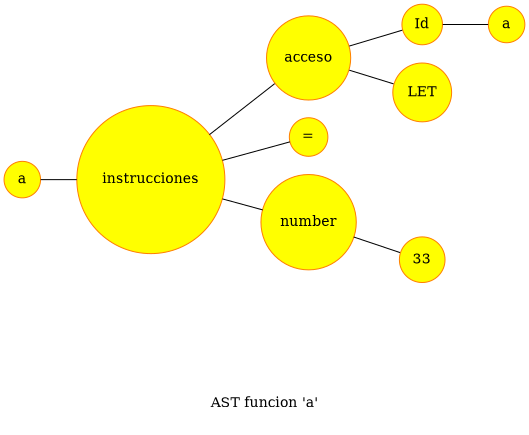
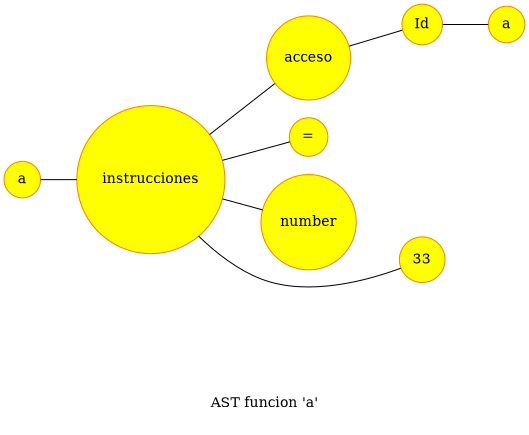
(422, 92) -> none
(377, 245) -> (294, 286)
